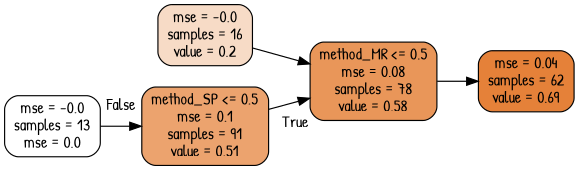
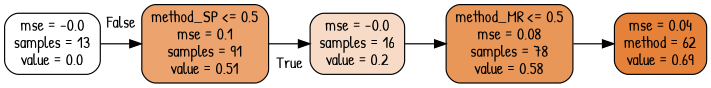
(526, 81) -> (661, 44)
(284, 105) -> (283, 44)
(52, 126) -> (52, 44)
